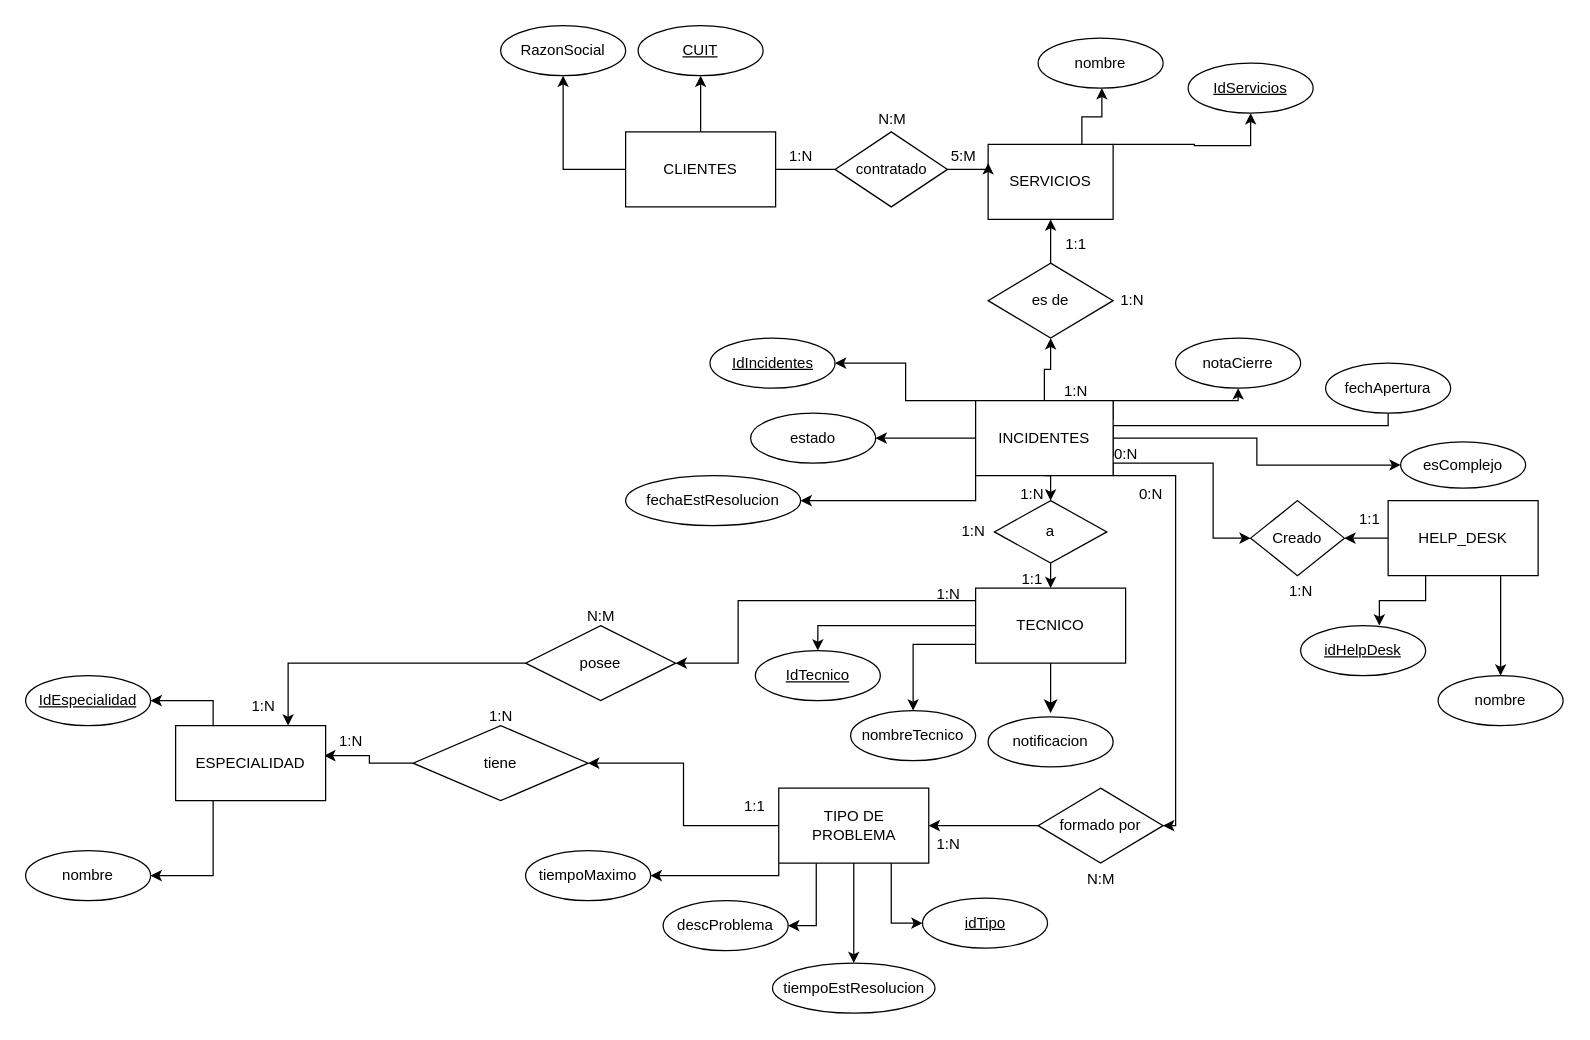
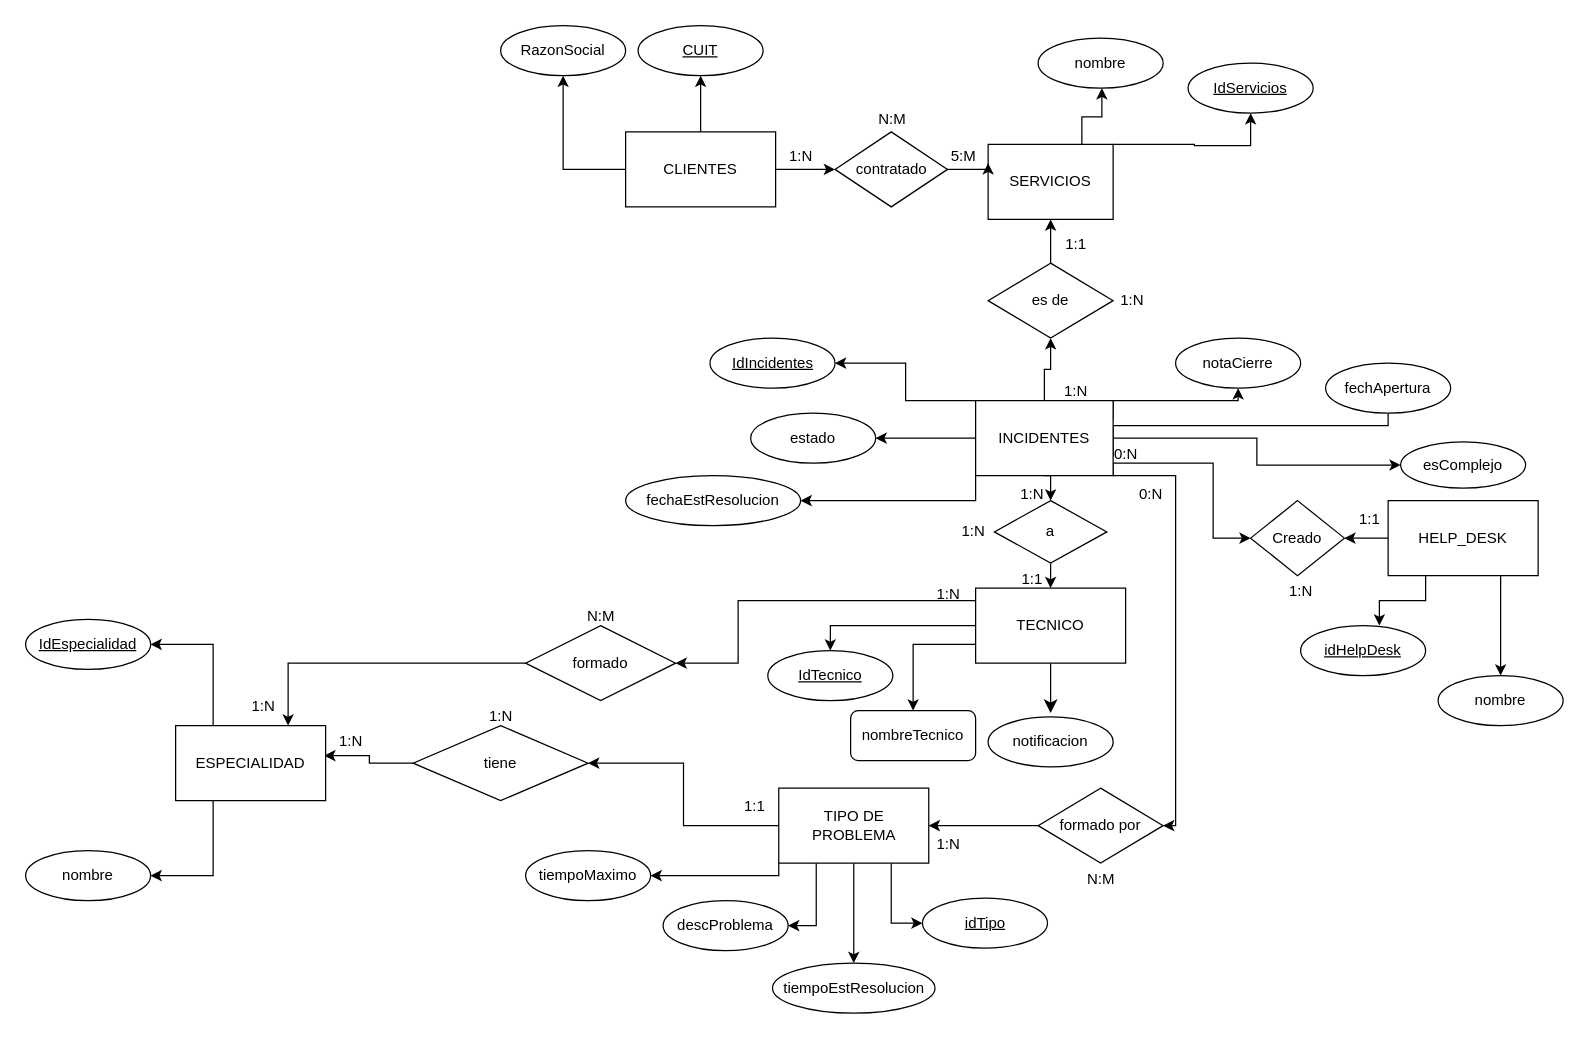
(828, 169) -> (825, 169)
(601, 663) -> (601, 663)
(818, 676) -> (830, 676)
(88, 701) -> (88, 644)
(913, 736) -> (913, 736)
